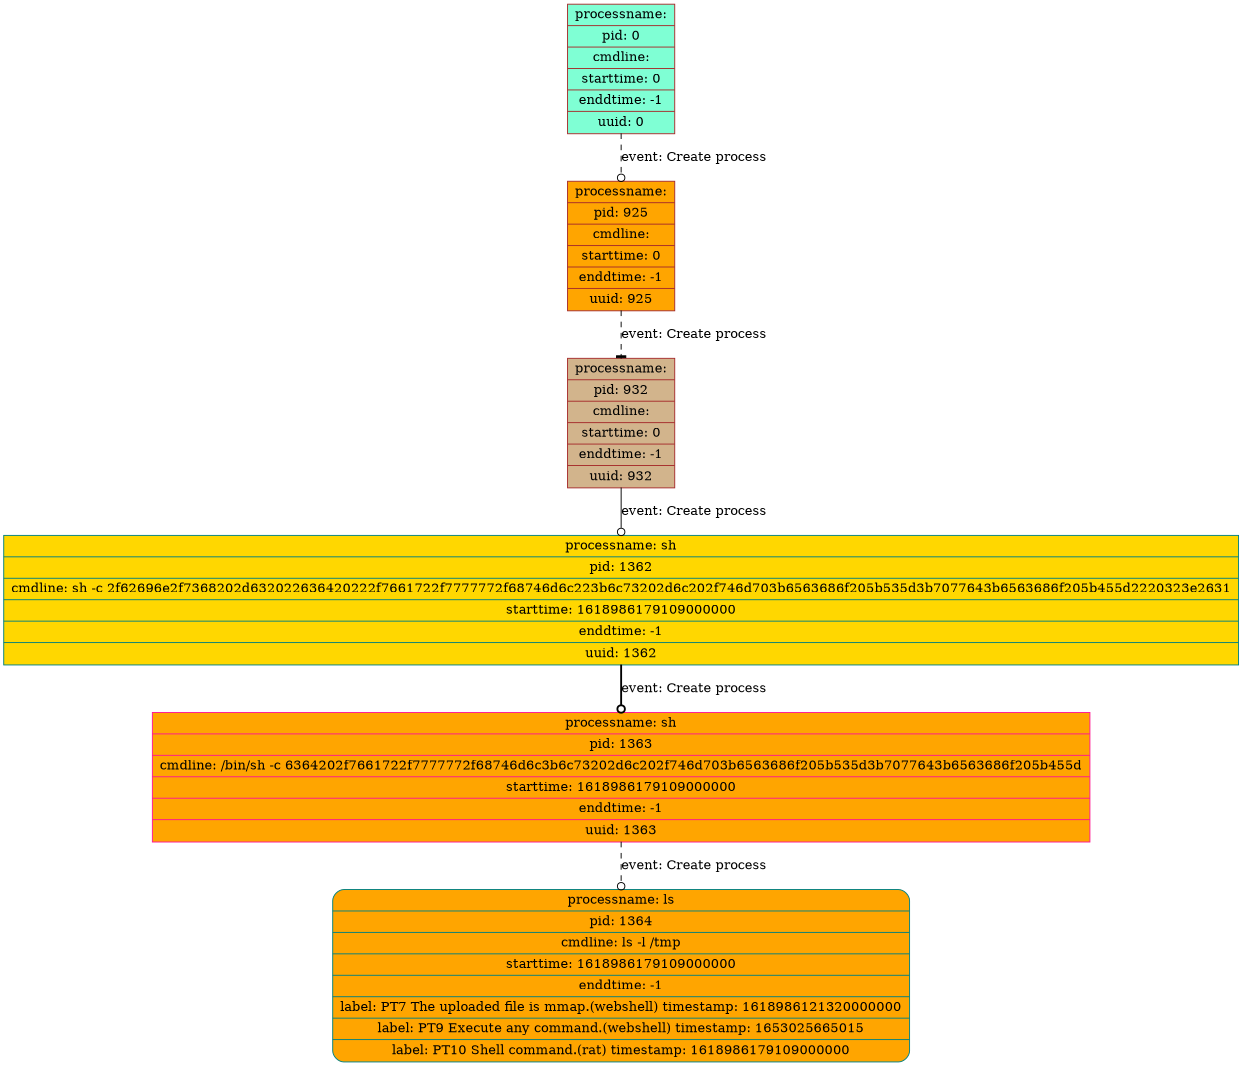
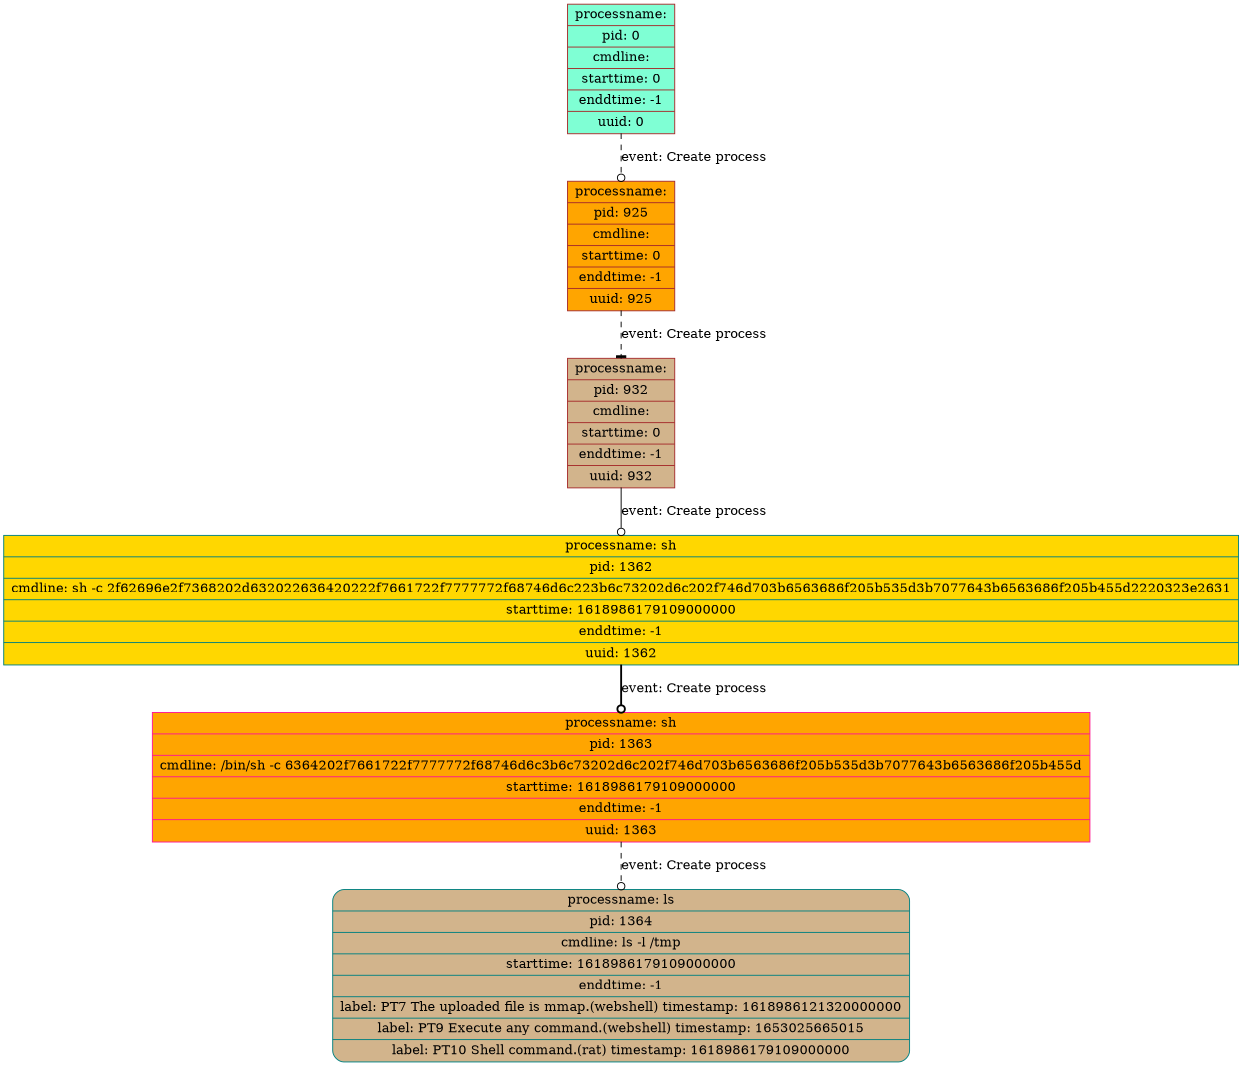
(621, 976) -> (621, 976)
